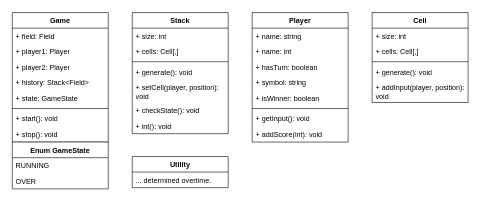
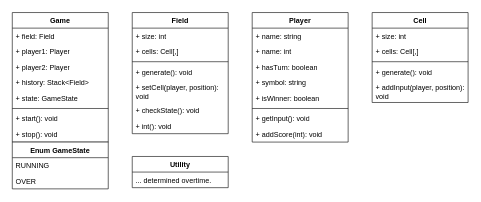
(180, 21) -> (180, 21)
